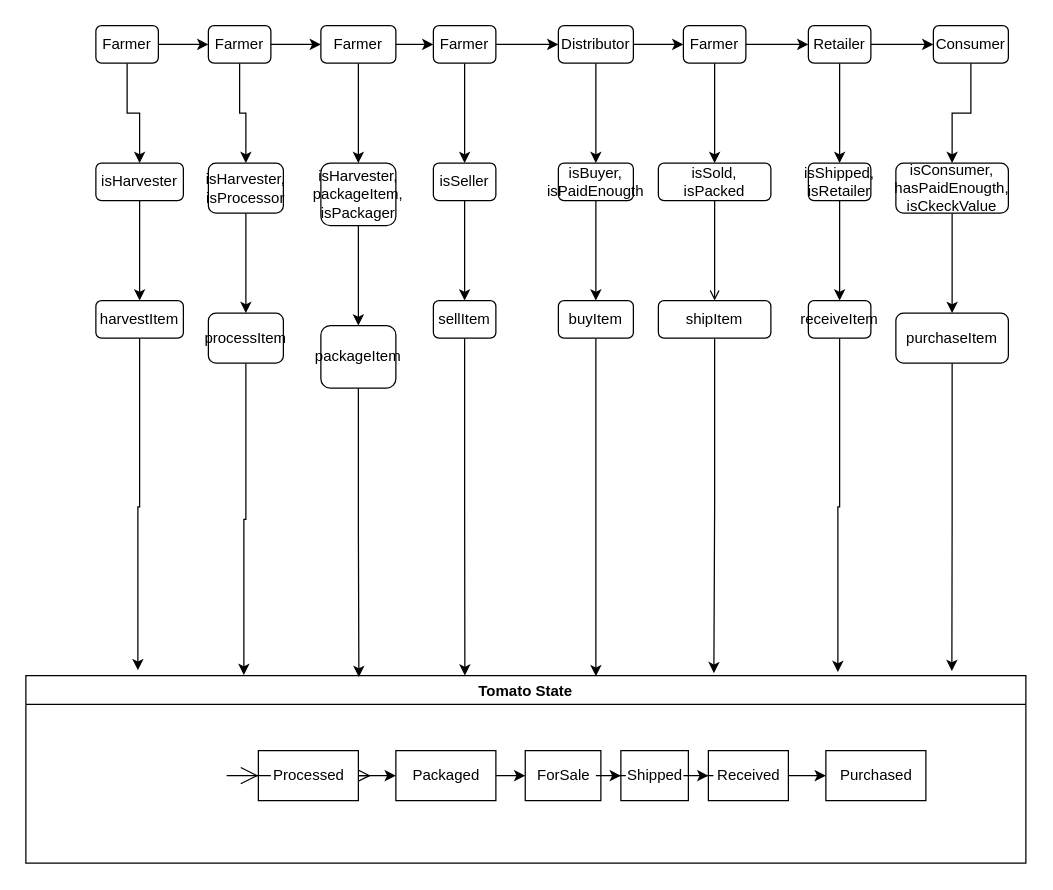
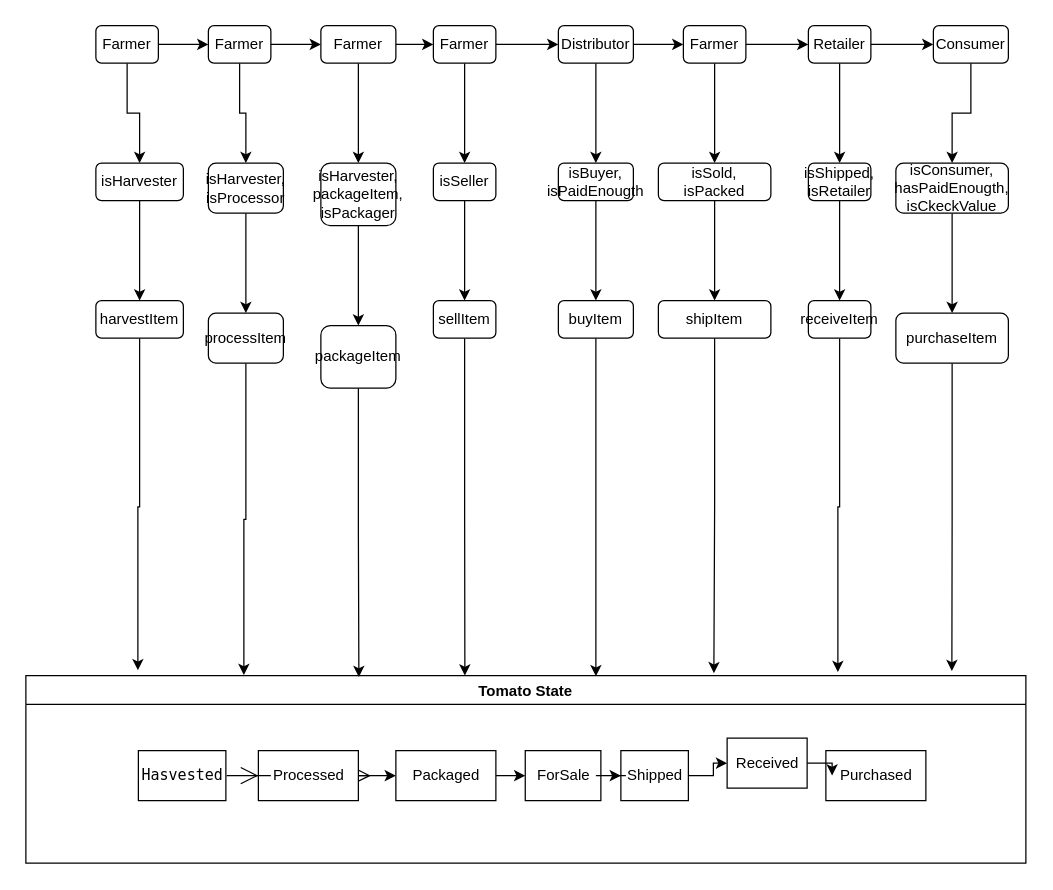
(714, 293) -> (714, 291)
none -> (182, 776)
(748, 776) -> (767, 763)
